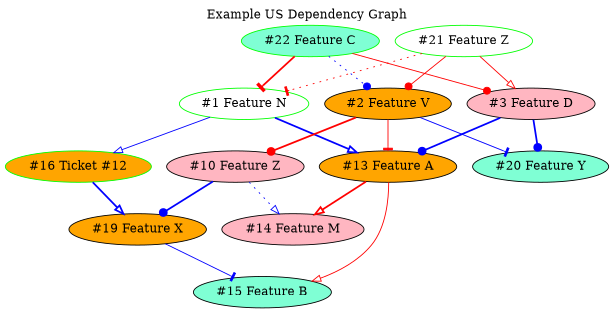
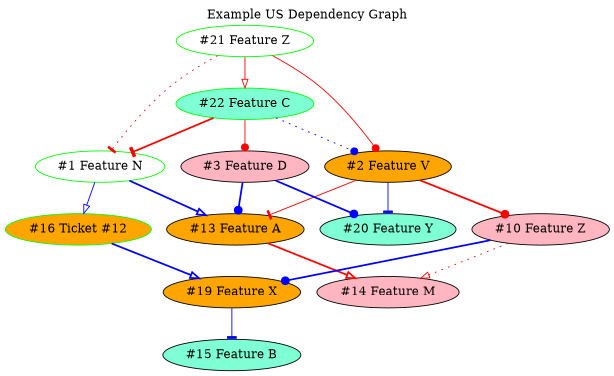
(494, 69) -> (245, 68)
(261, 195) -> (468, 259)
(373, 243) -> none
